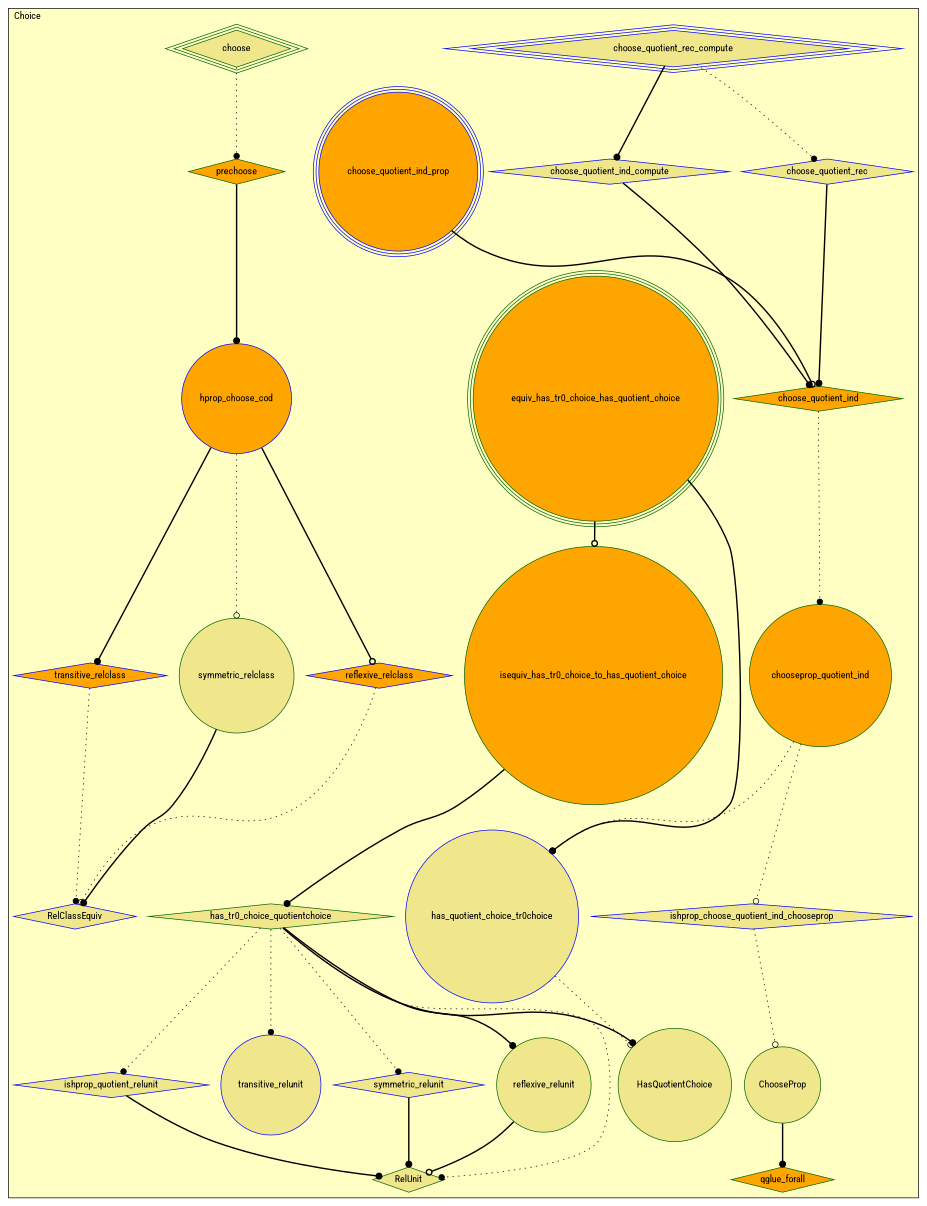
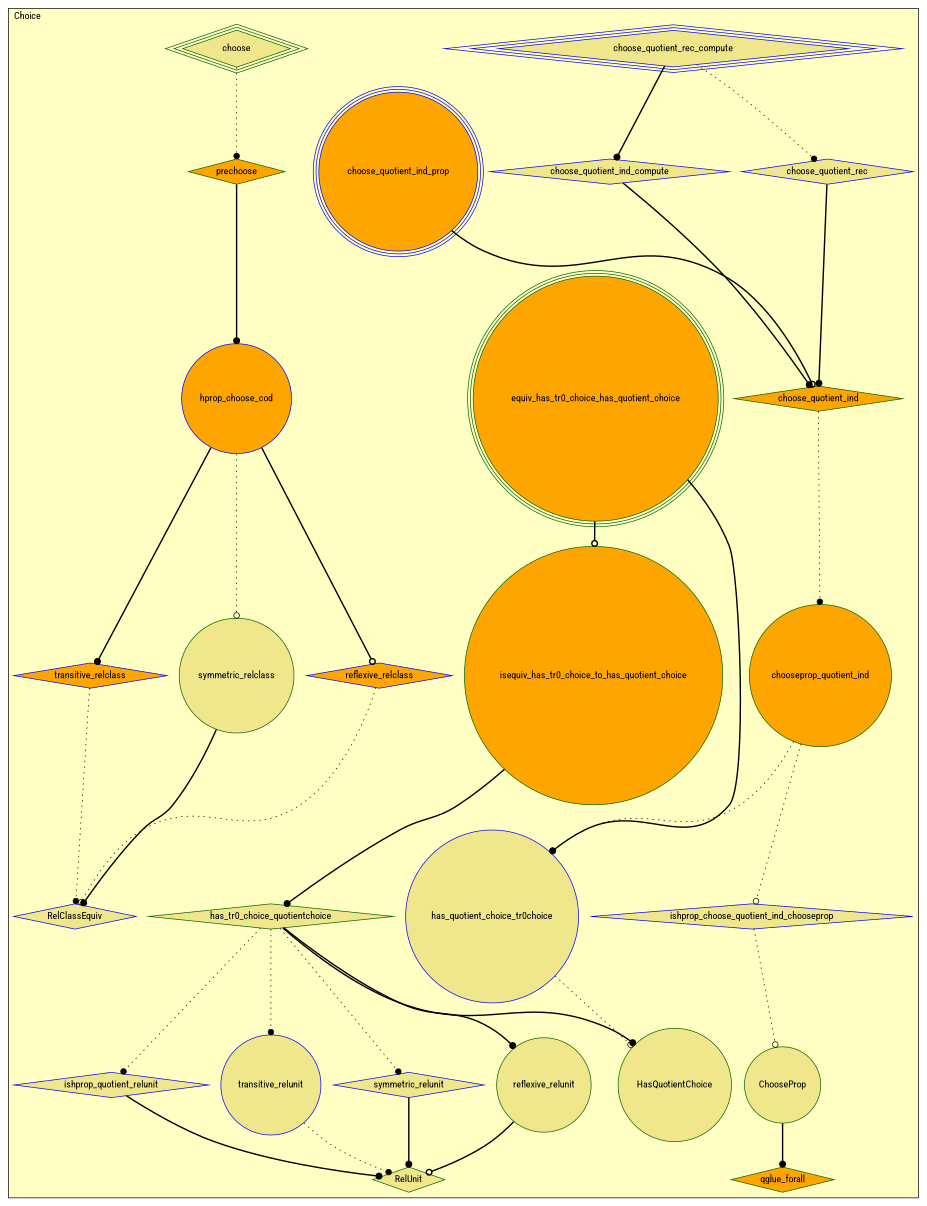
(604, 1041) -> (342, 1151)
